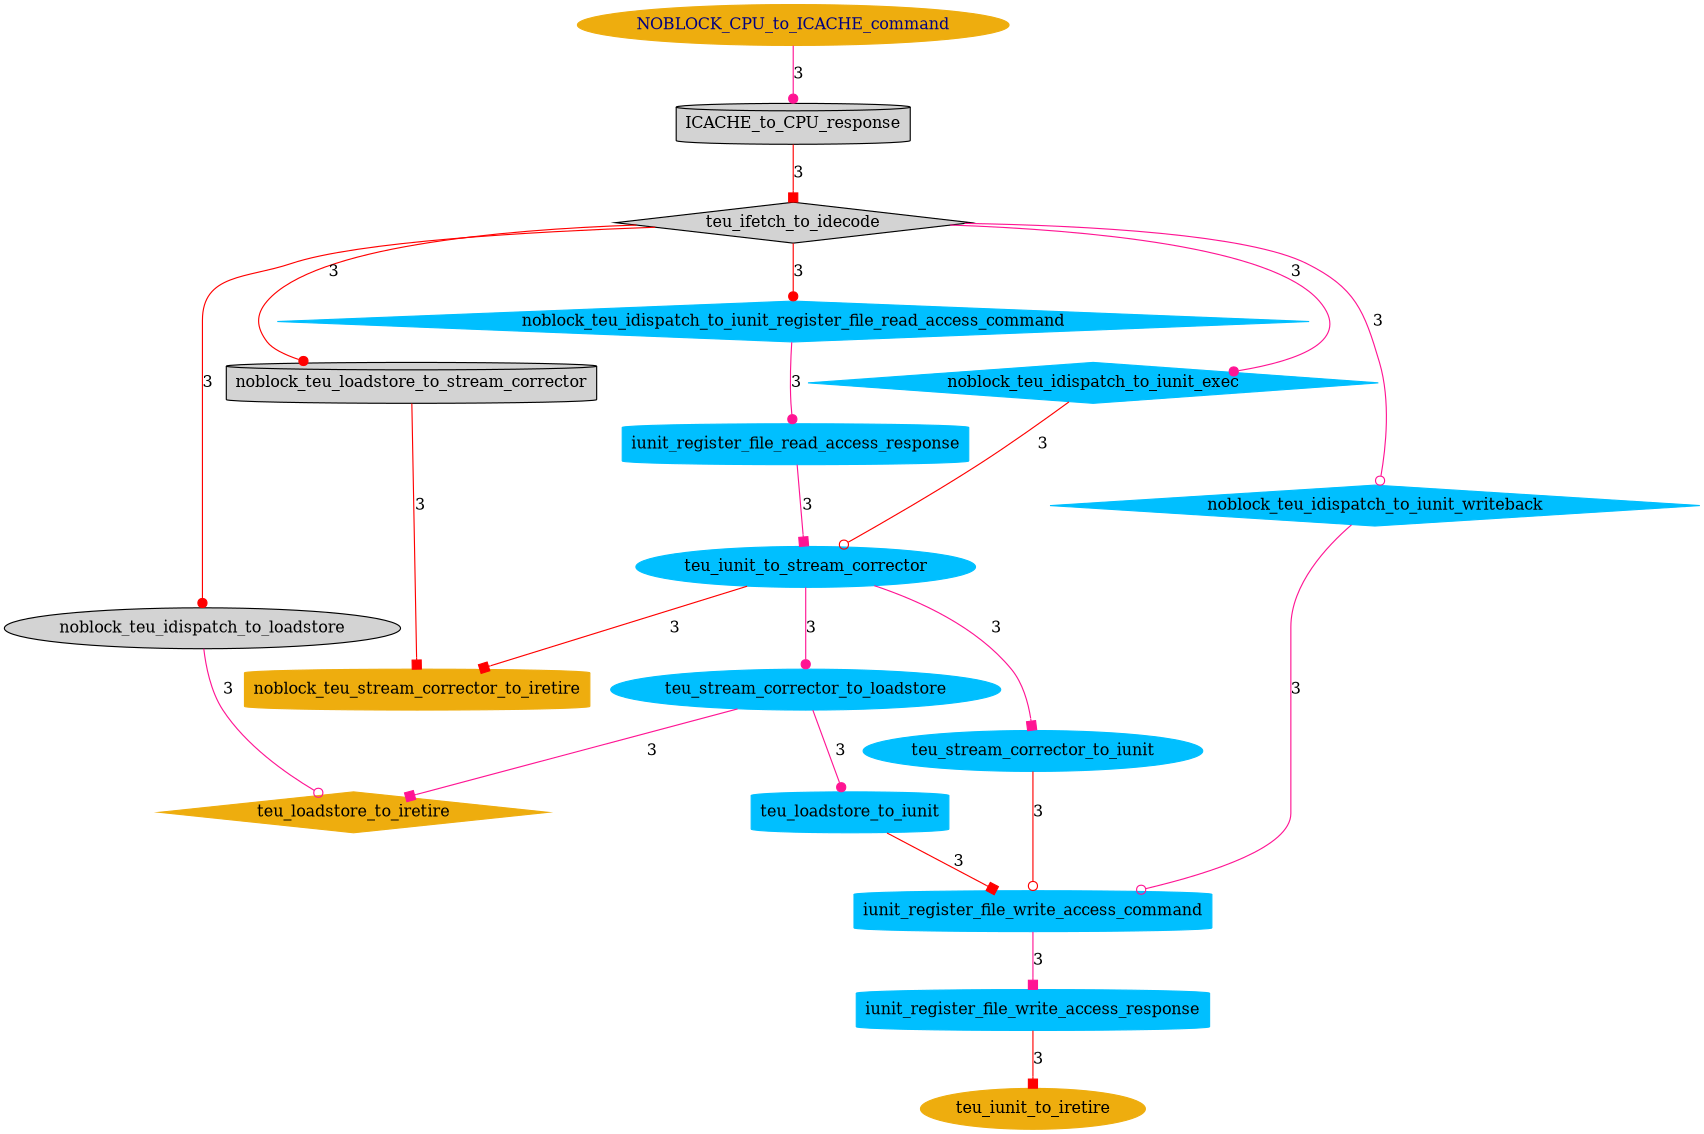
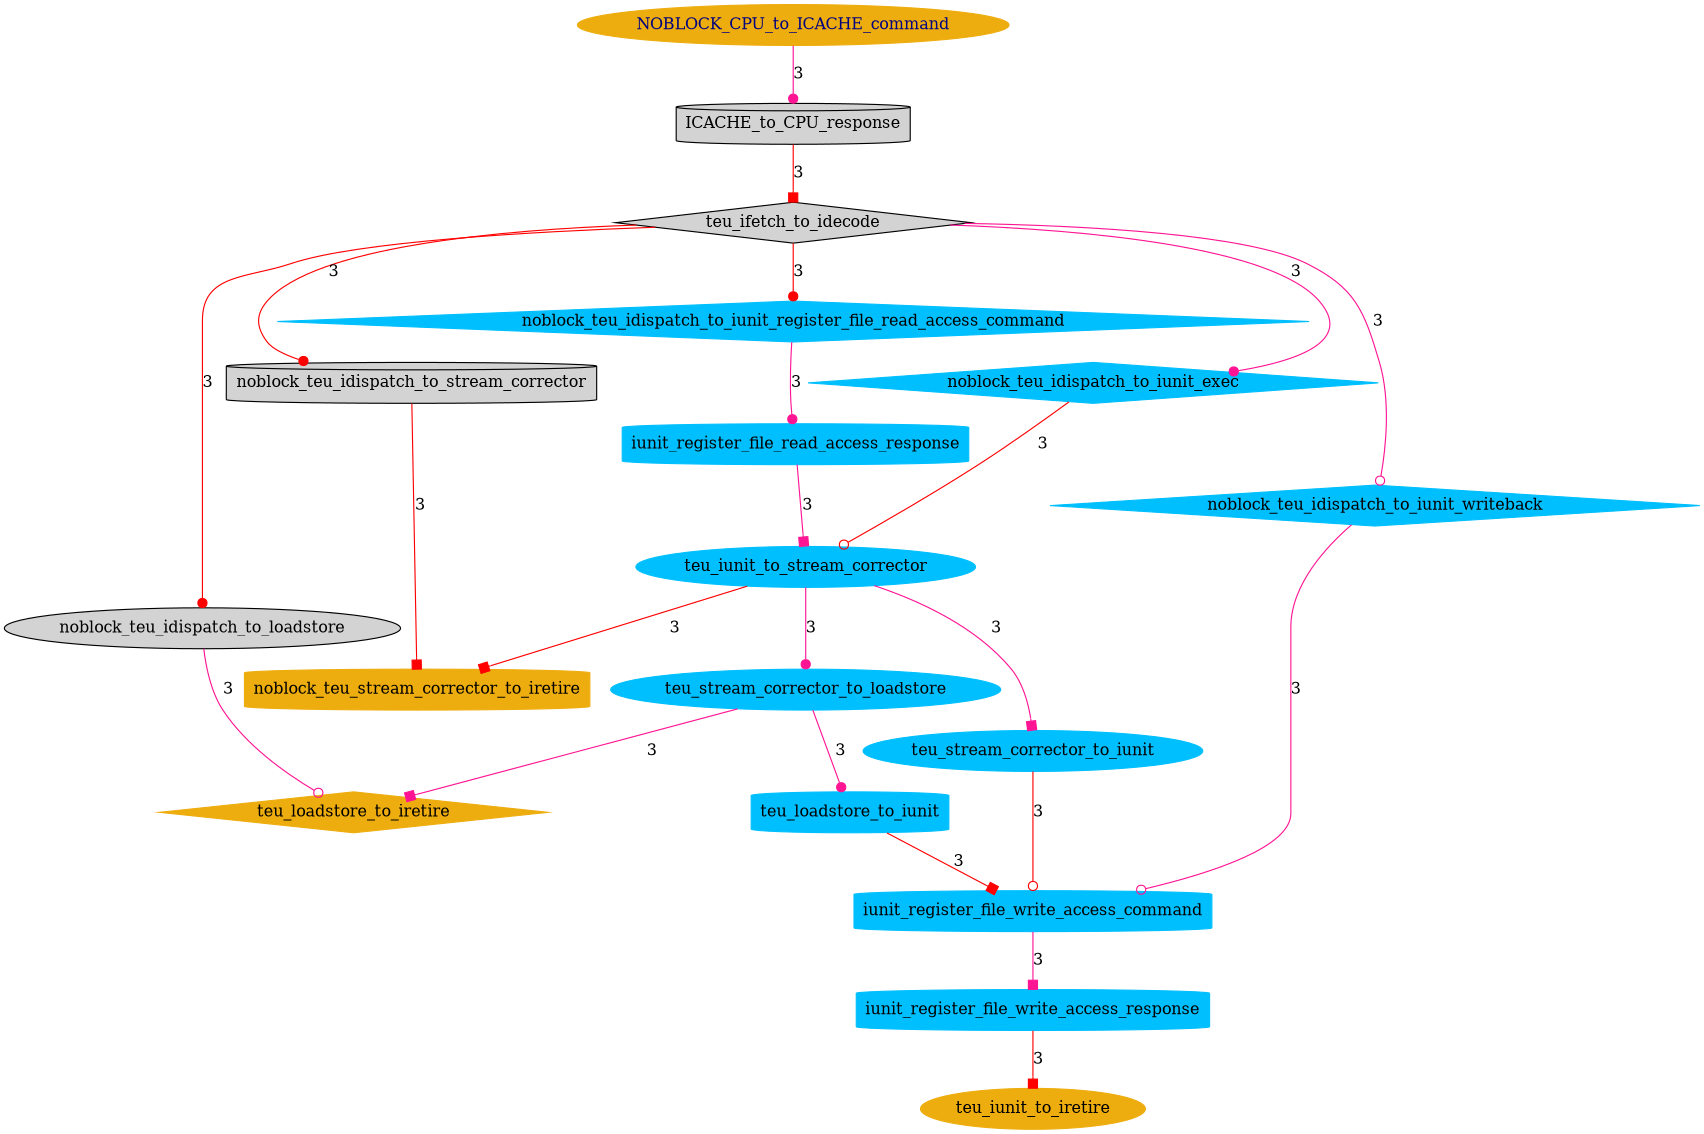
(411, 383) -> (411, 383)
